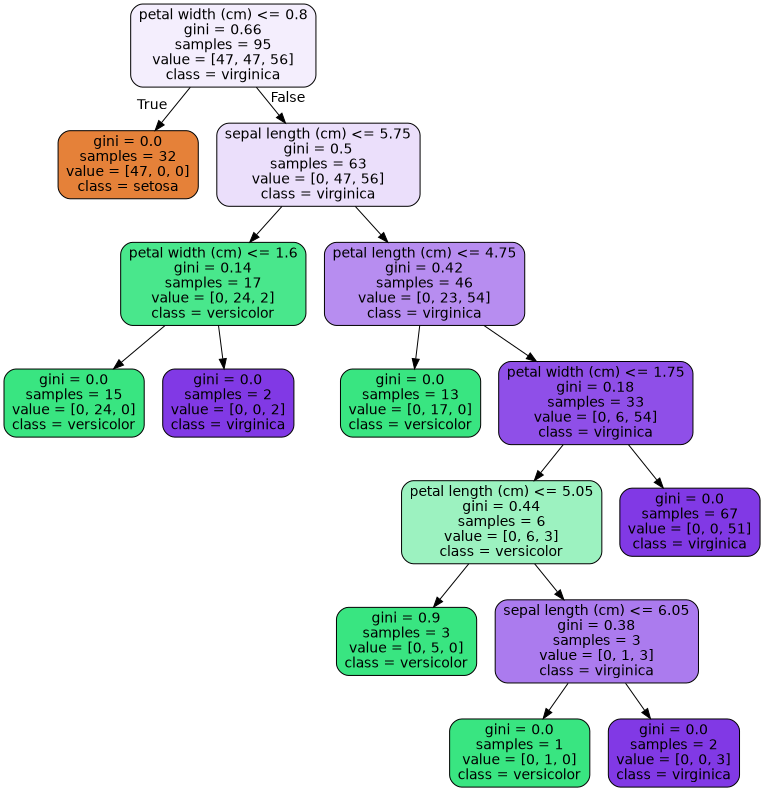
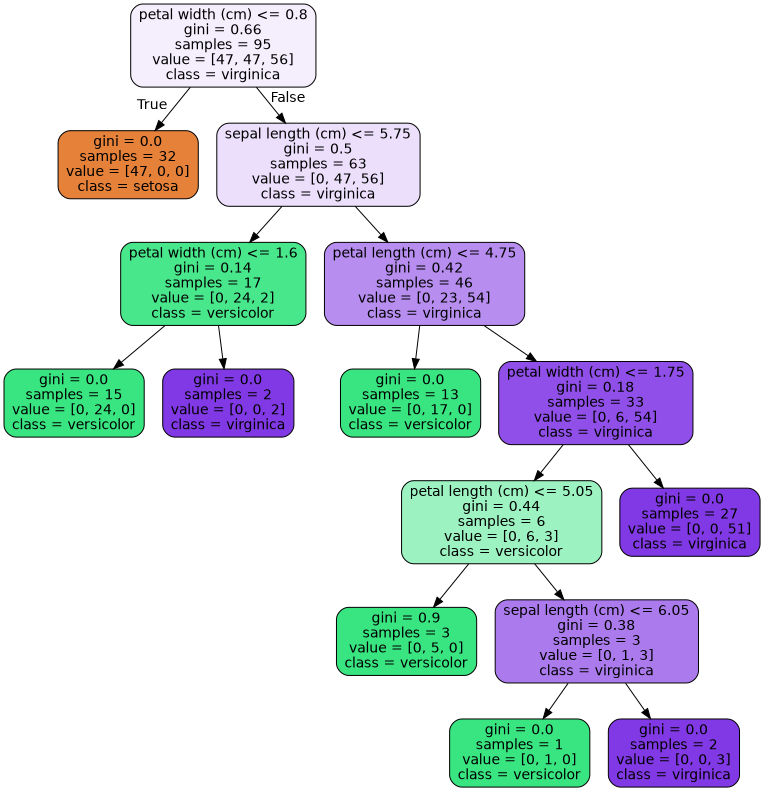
(690, 522) -> (690, 522)
